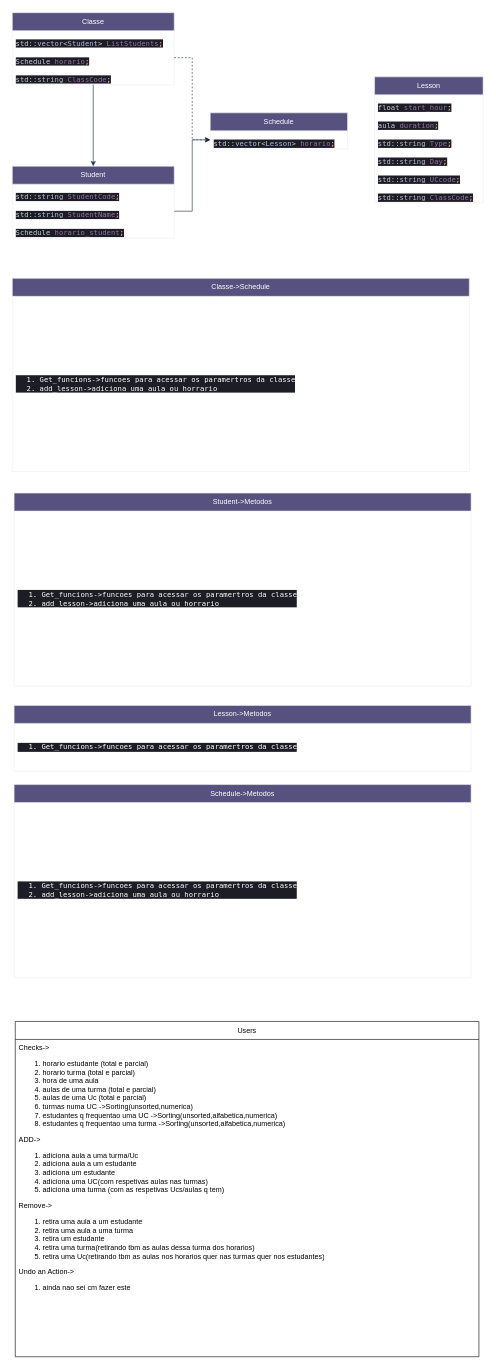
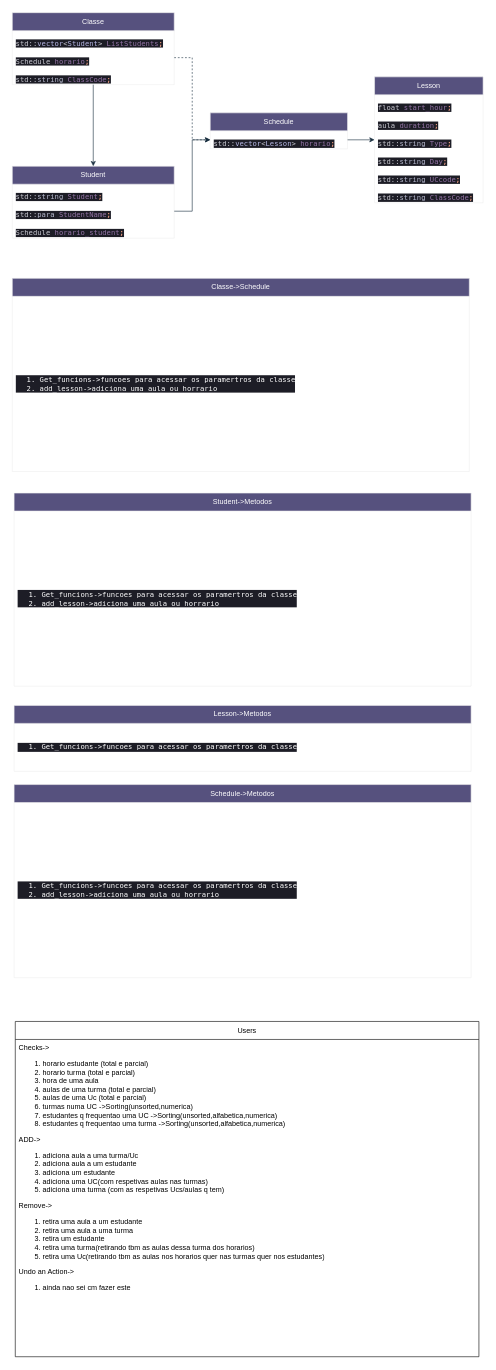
none -> (369, 140)
(60, 193) -> (52, 193)
(60, 211) -> (57, 211)
